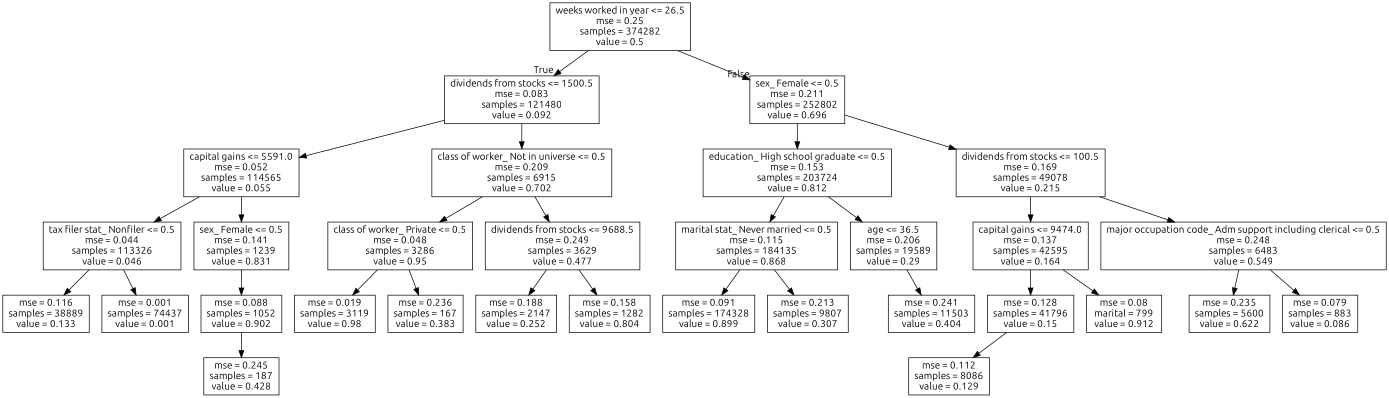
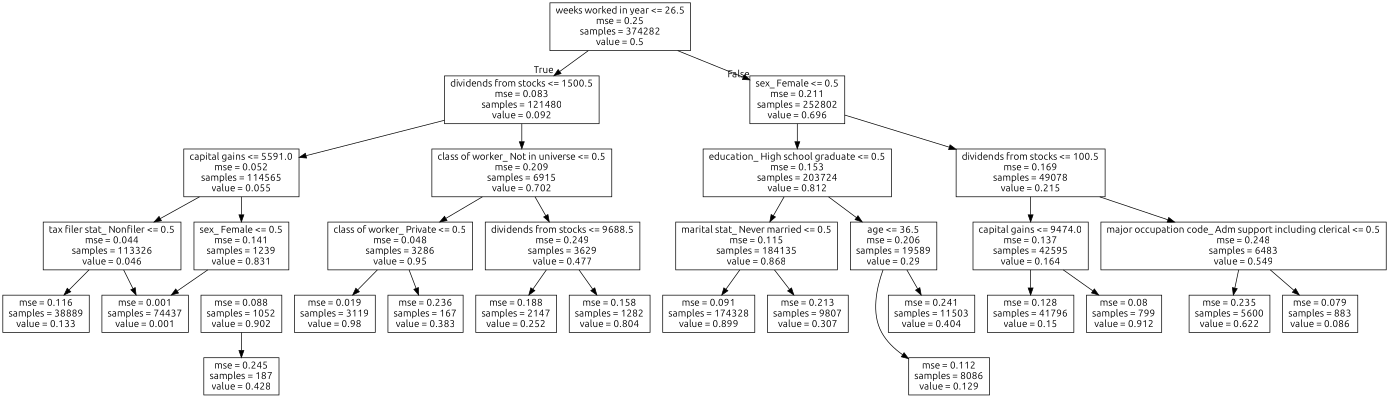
(241, 279) -> (193, 280)
(1124, 314) -> (1124, 314)
(993, 343) -> (876, 317)
